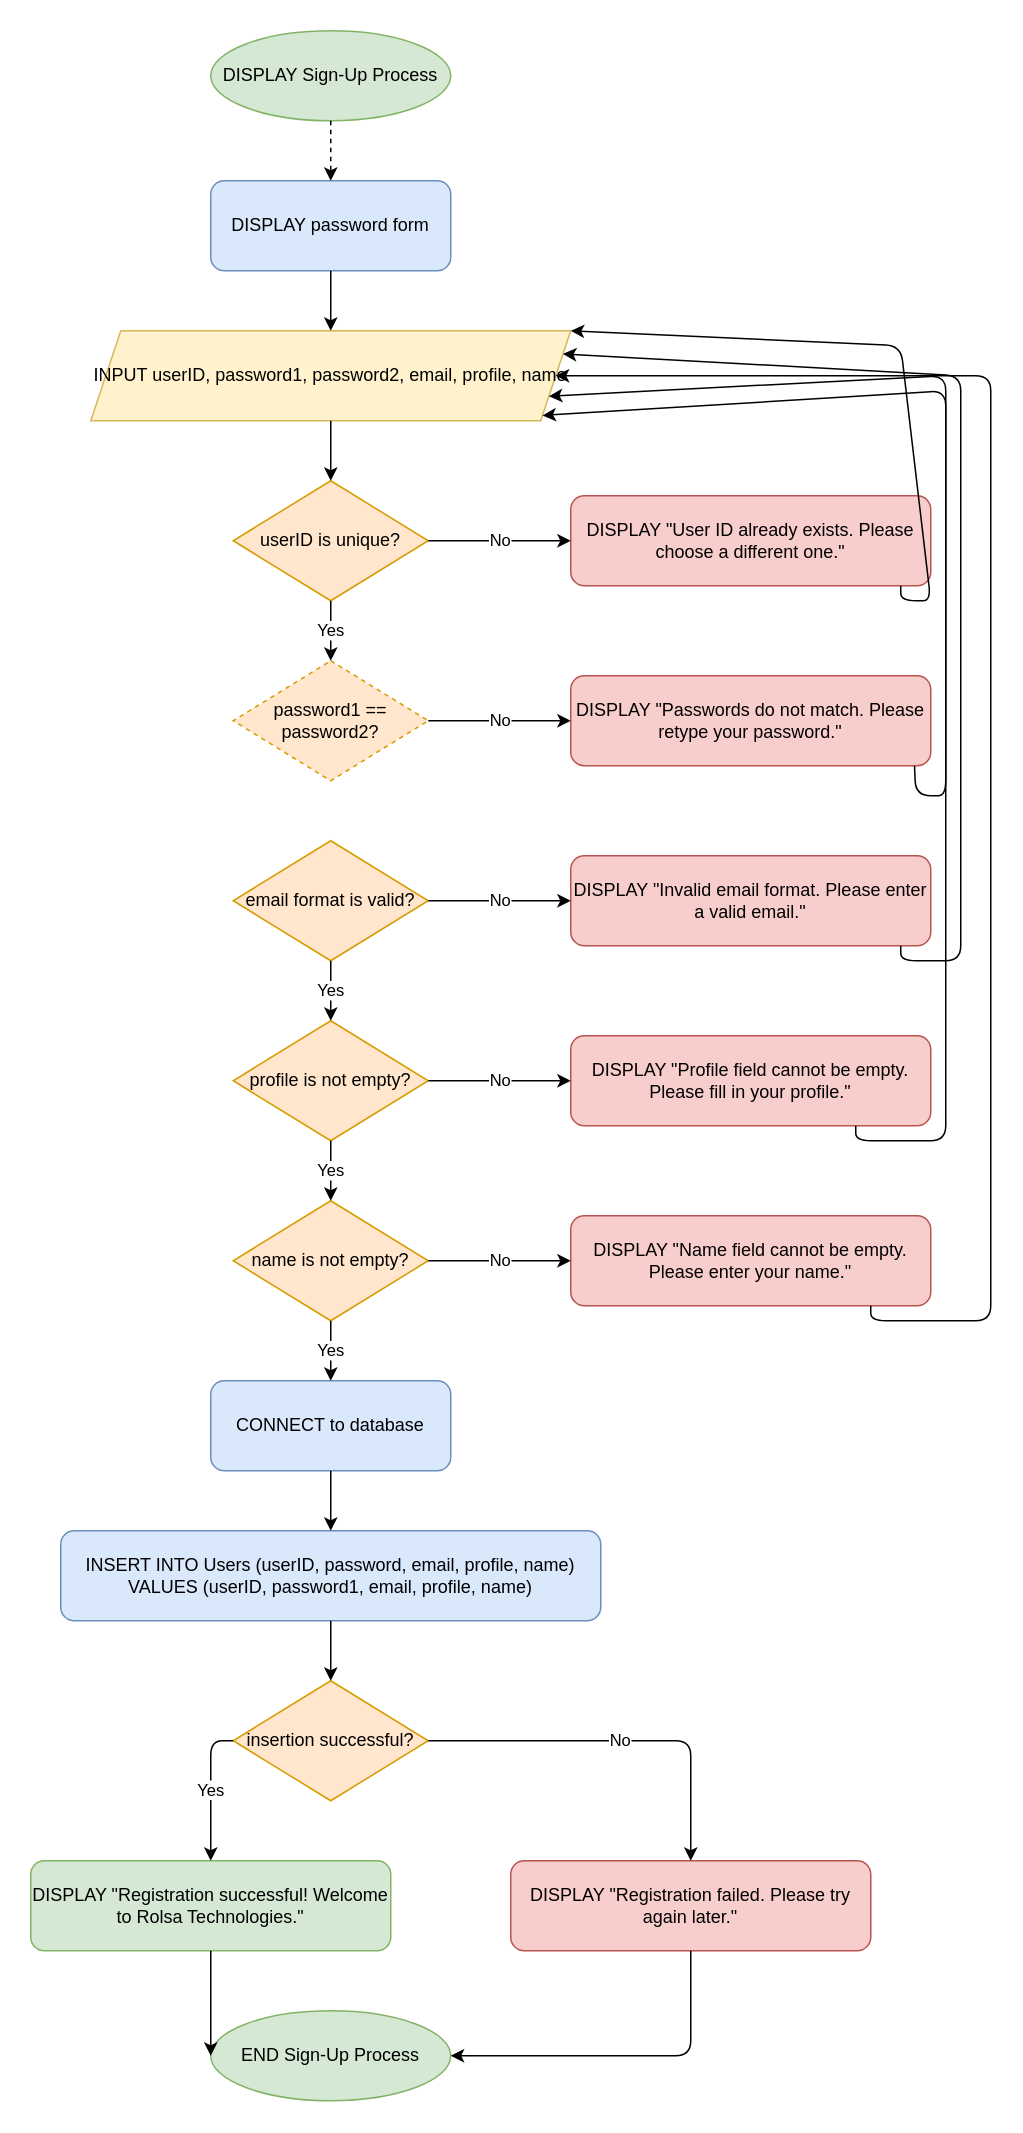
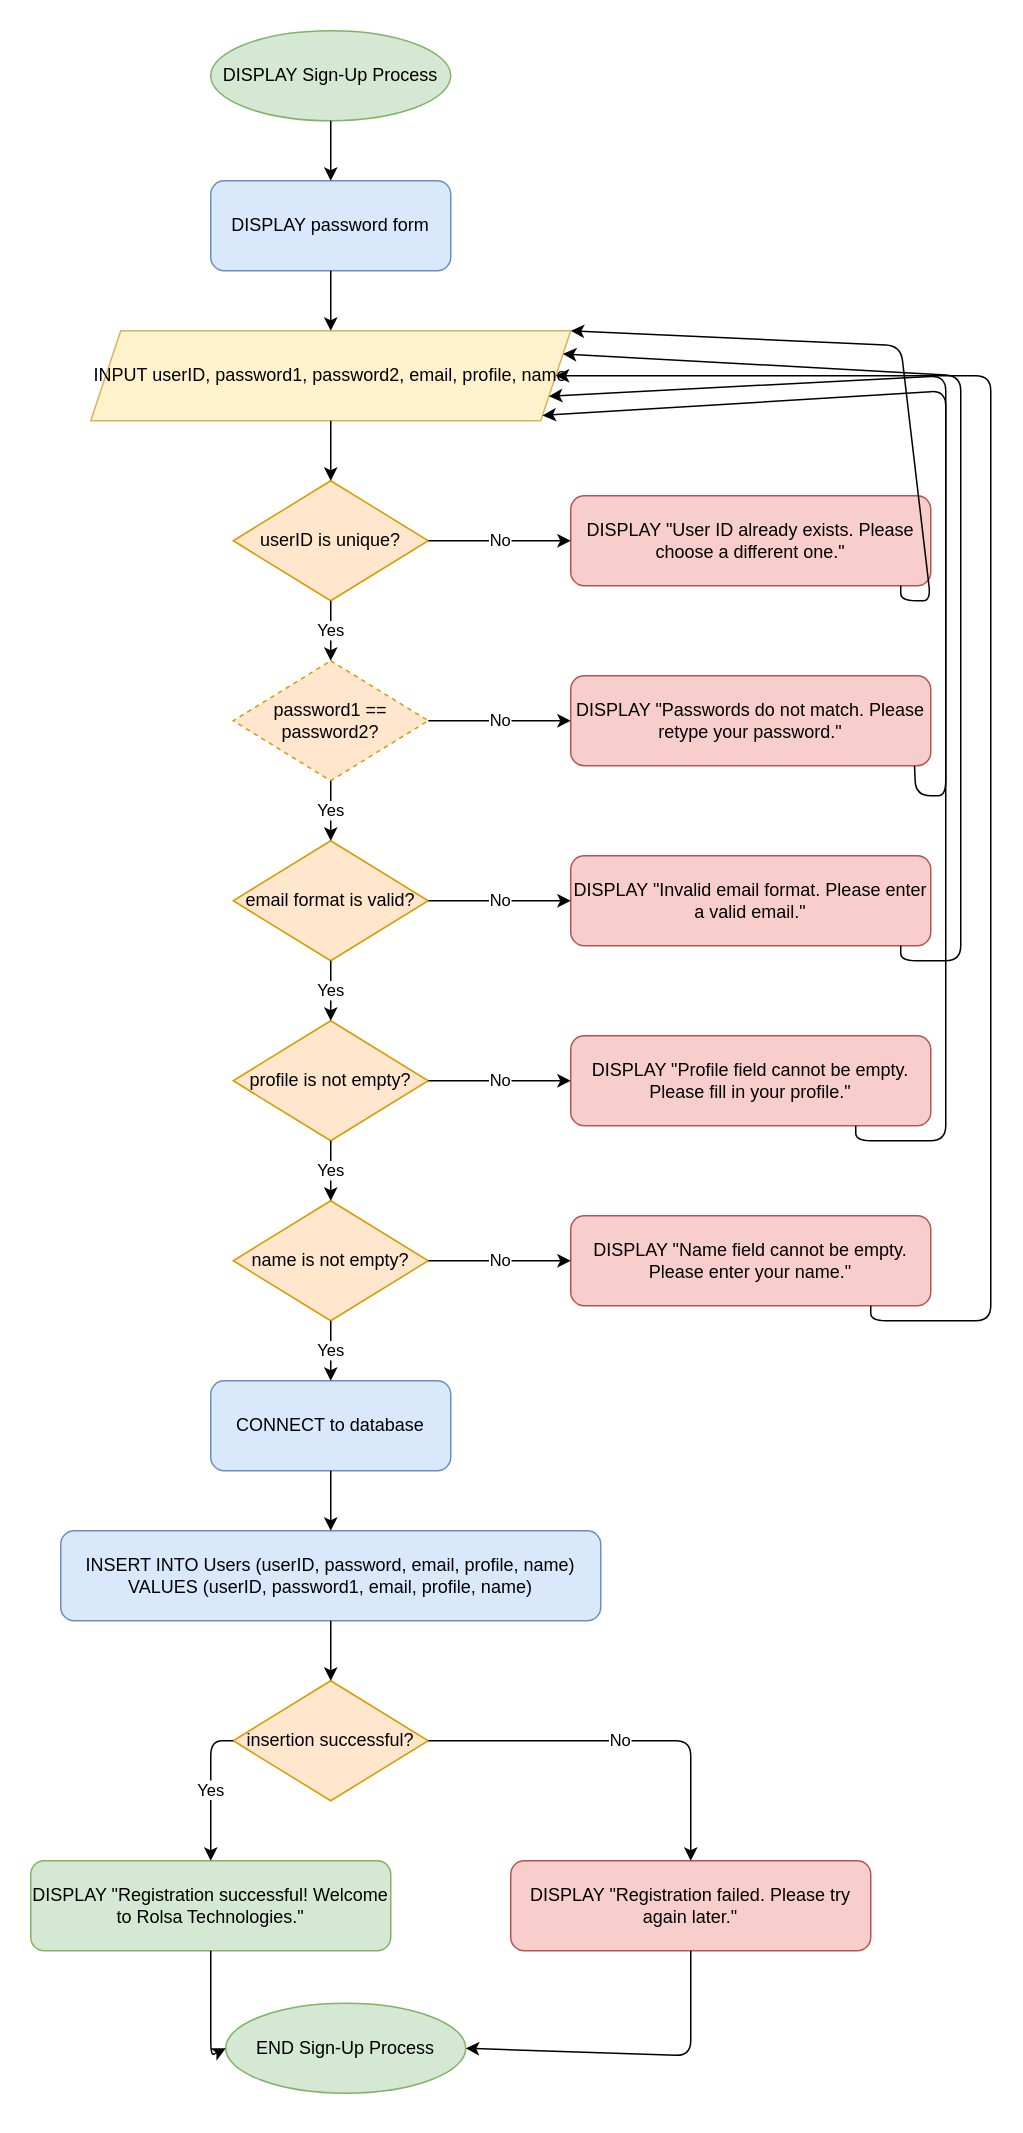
(331, 145) -> (331, 145)
none -> (331, 806)
(331, 2056) -> (346, 2048)
